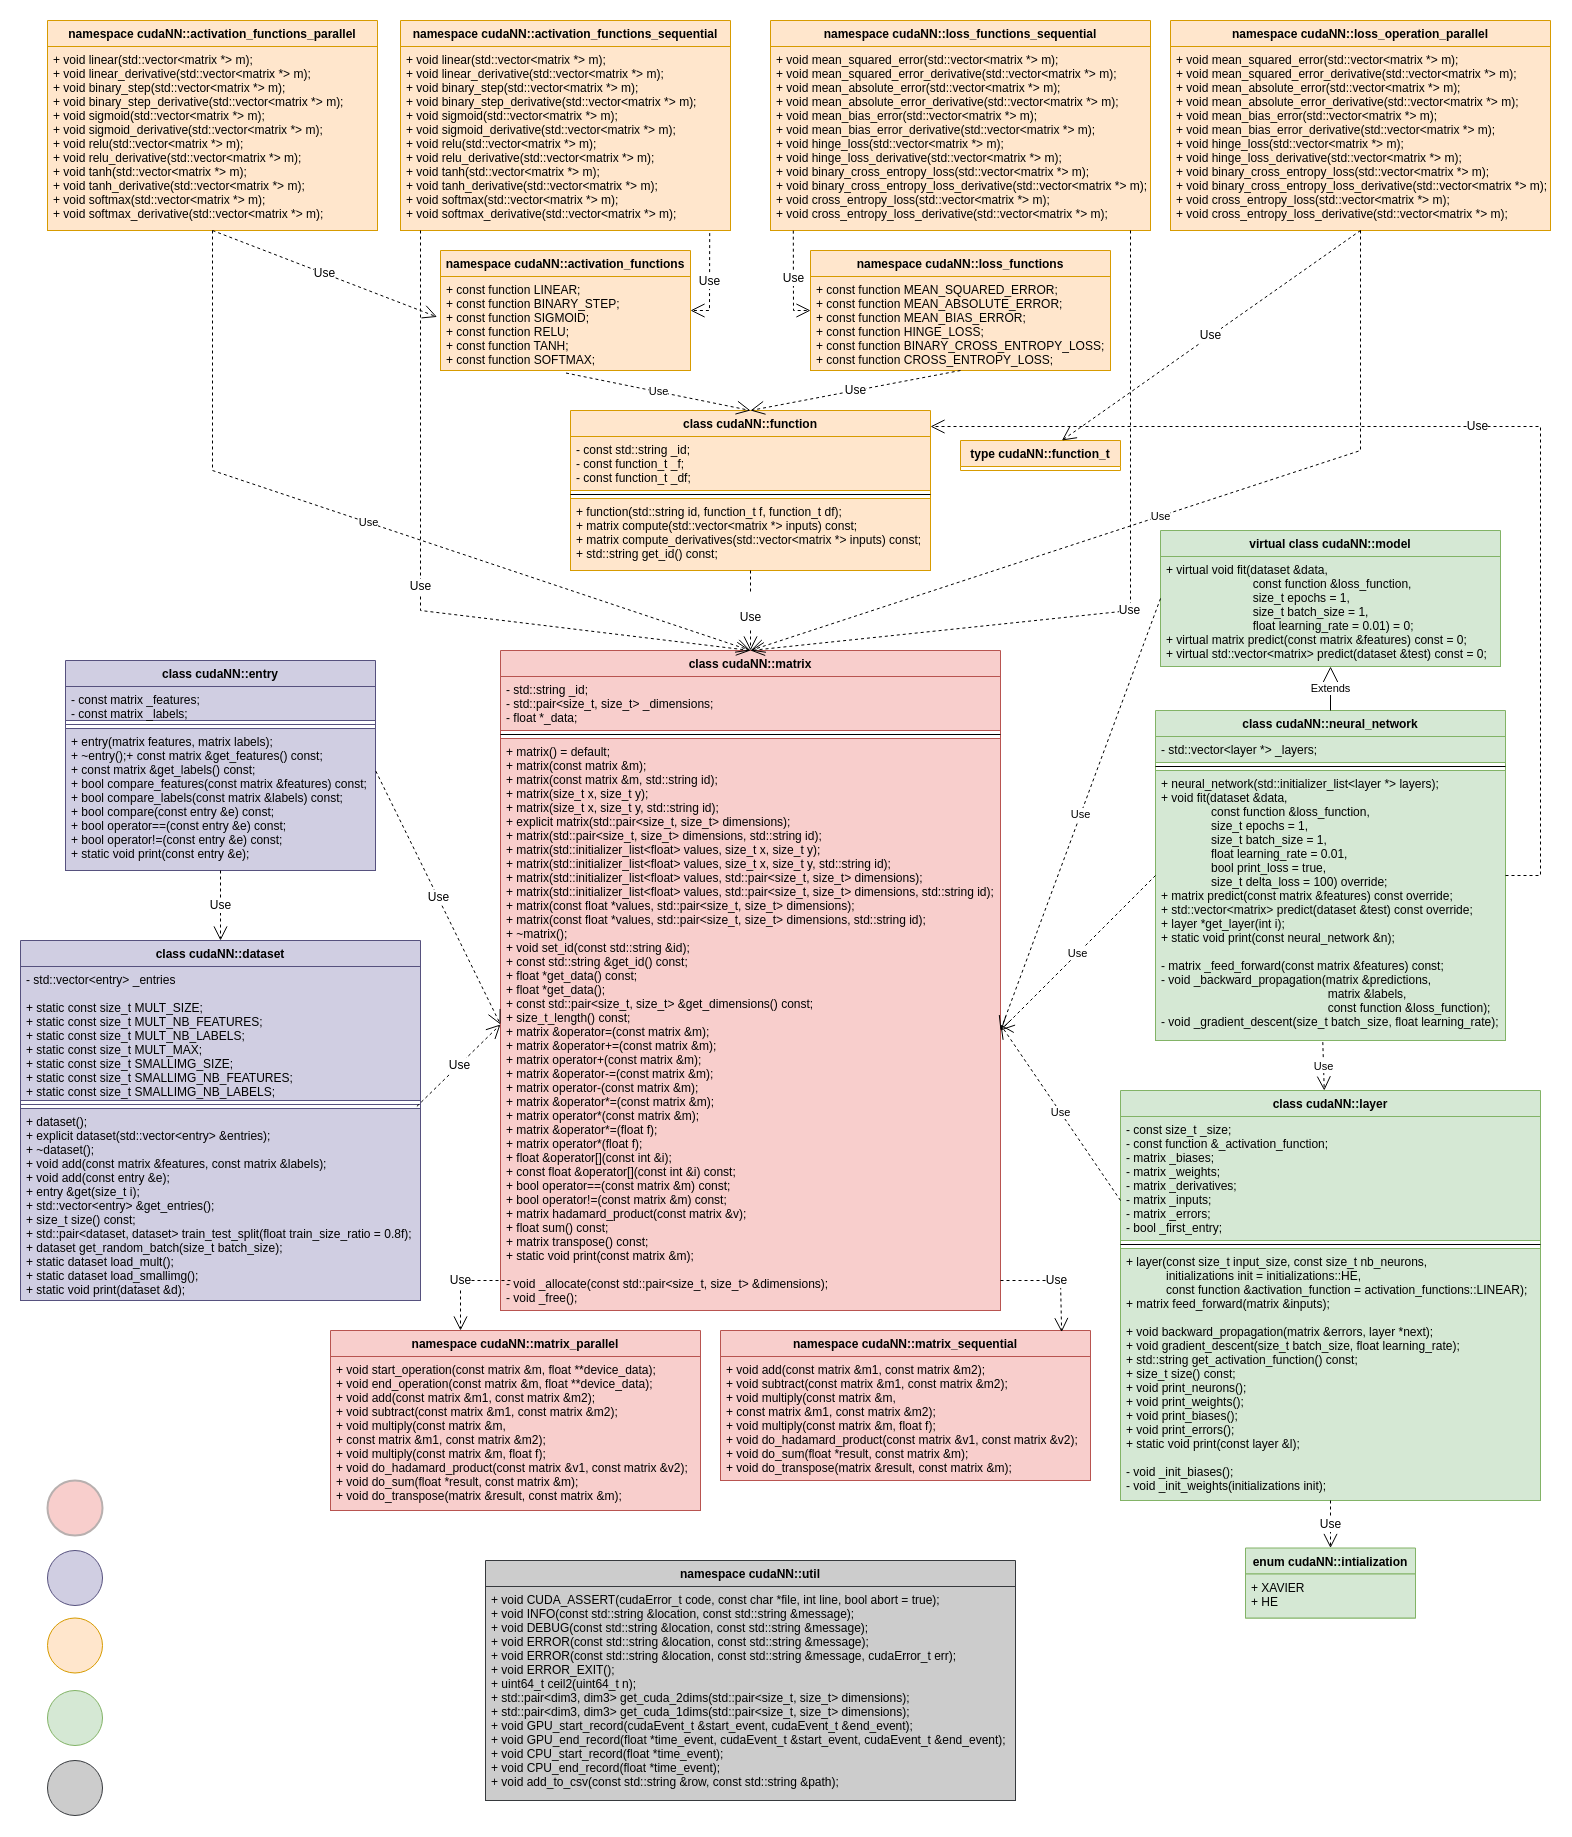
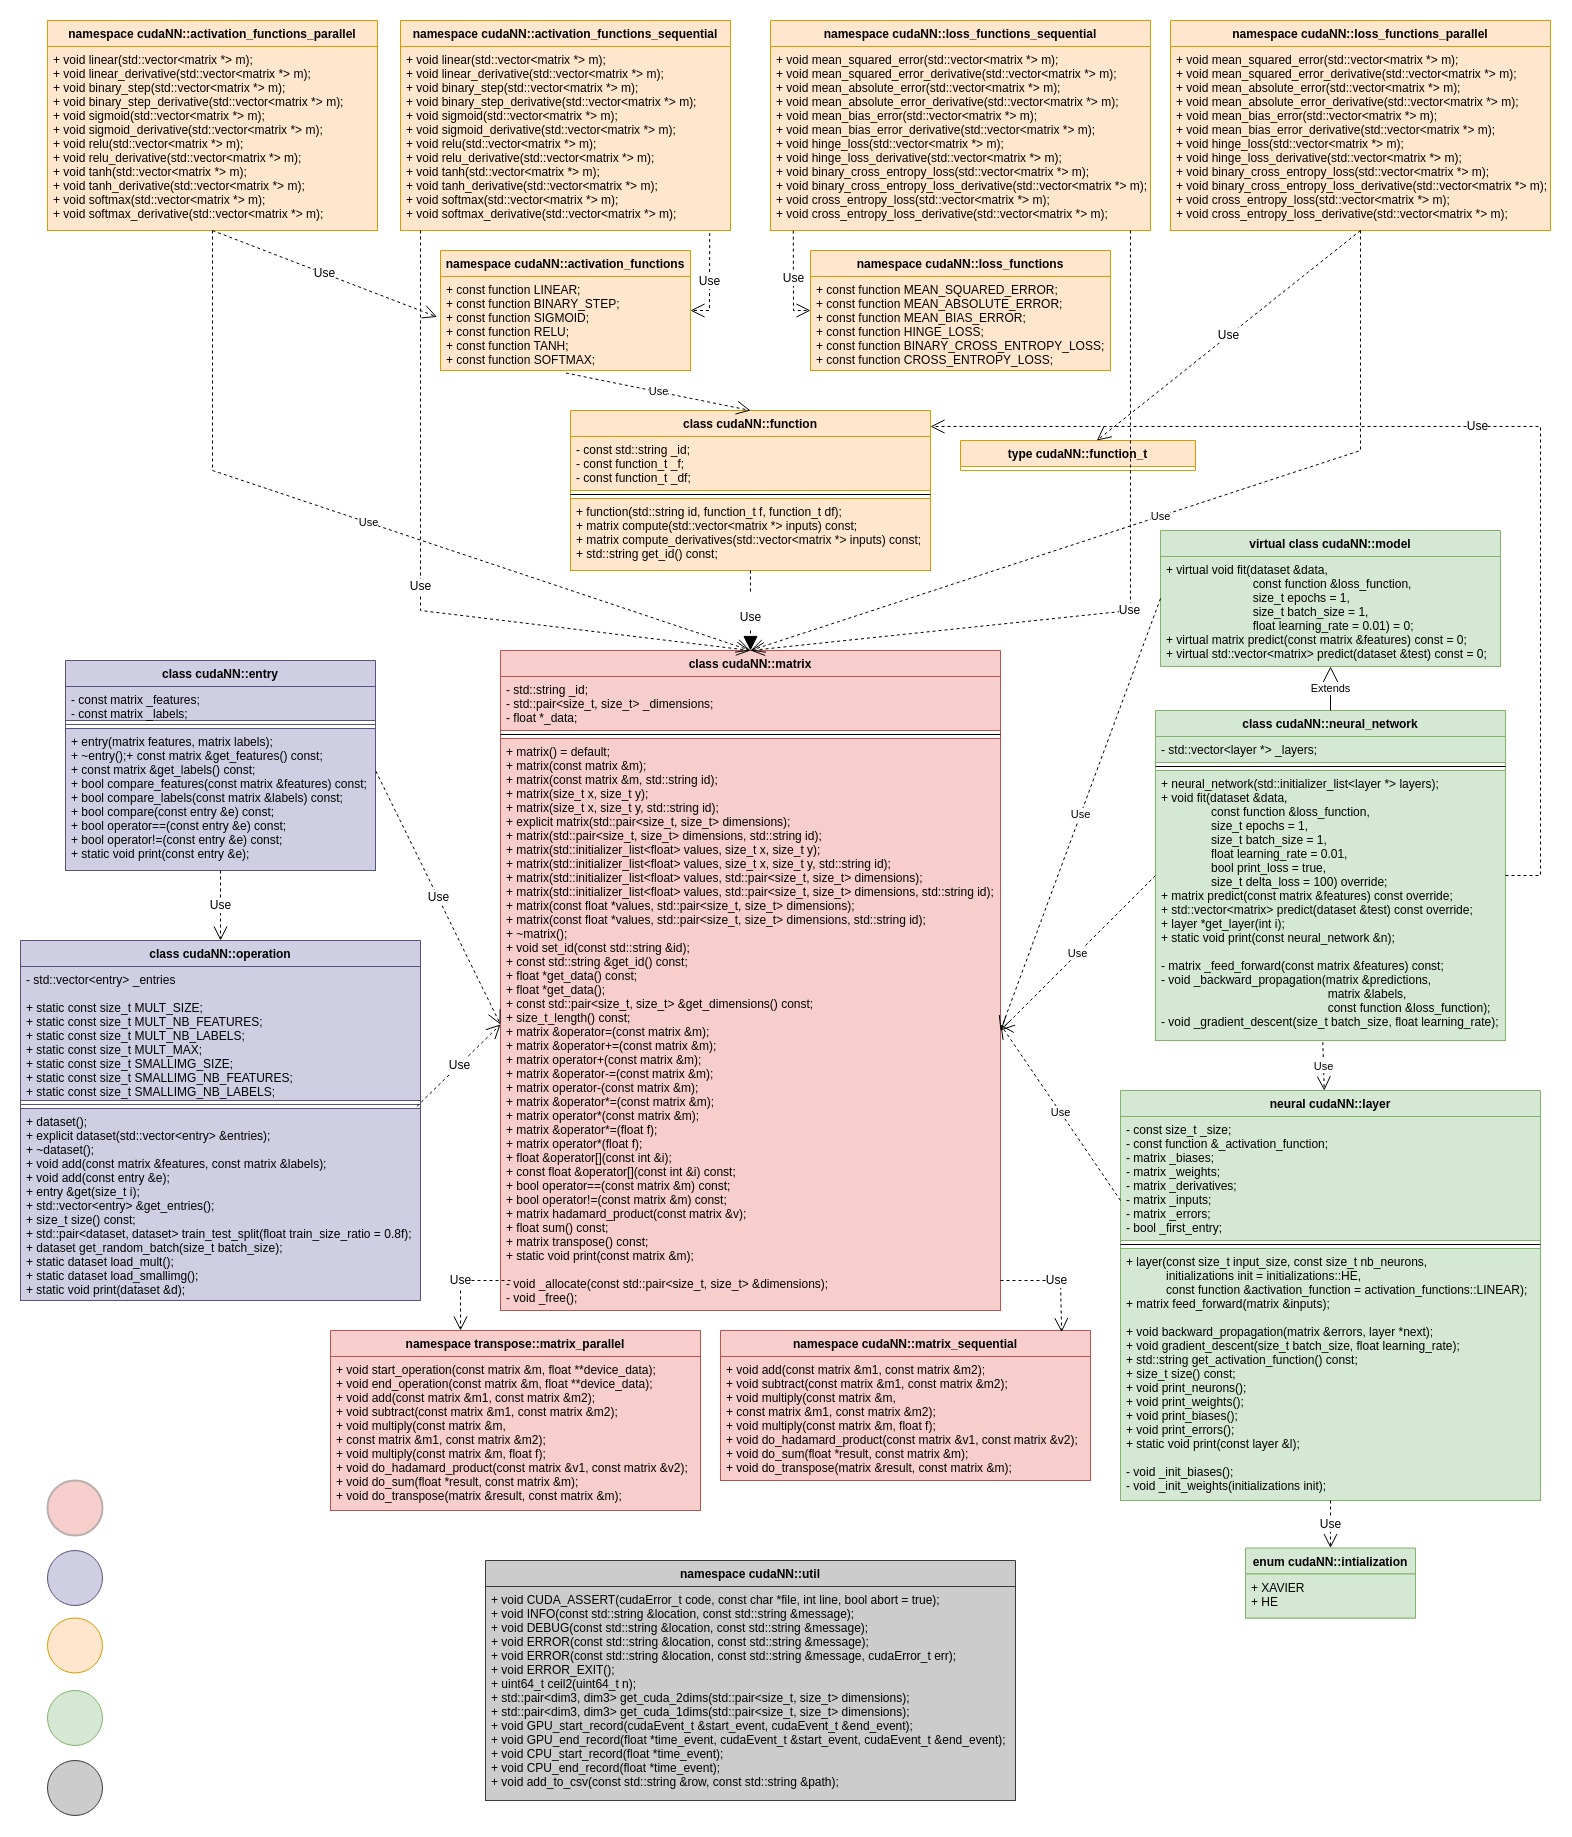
(1360, 34) -> (1360, 34)
(854, 391) -> none
(1041, 456) -> (1078, 456)
(751, 641) -> (751, 635)
(220, 954) -> (220, 954)
(1330, 1104) -> (1330, 1104)
(515, 1344) -> (515, 1344)
